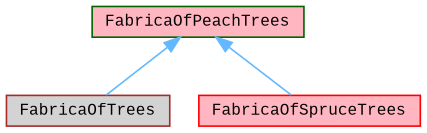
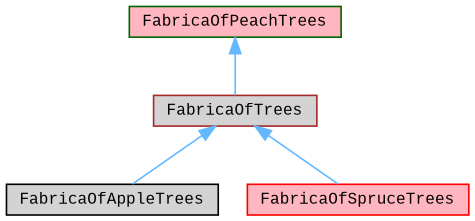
(260, 71) -> (303, 160)
none -> (112, 200)
